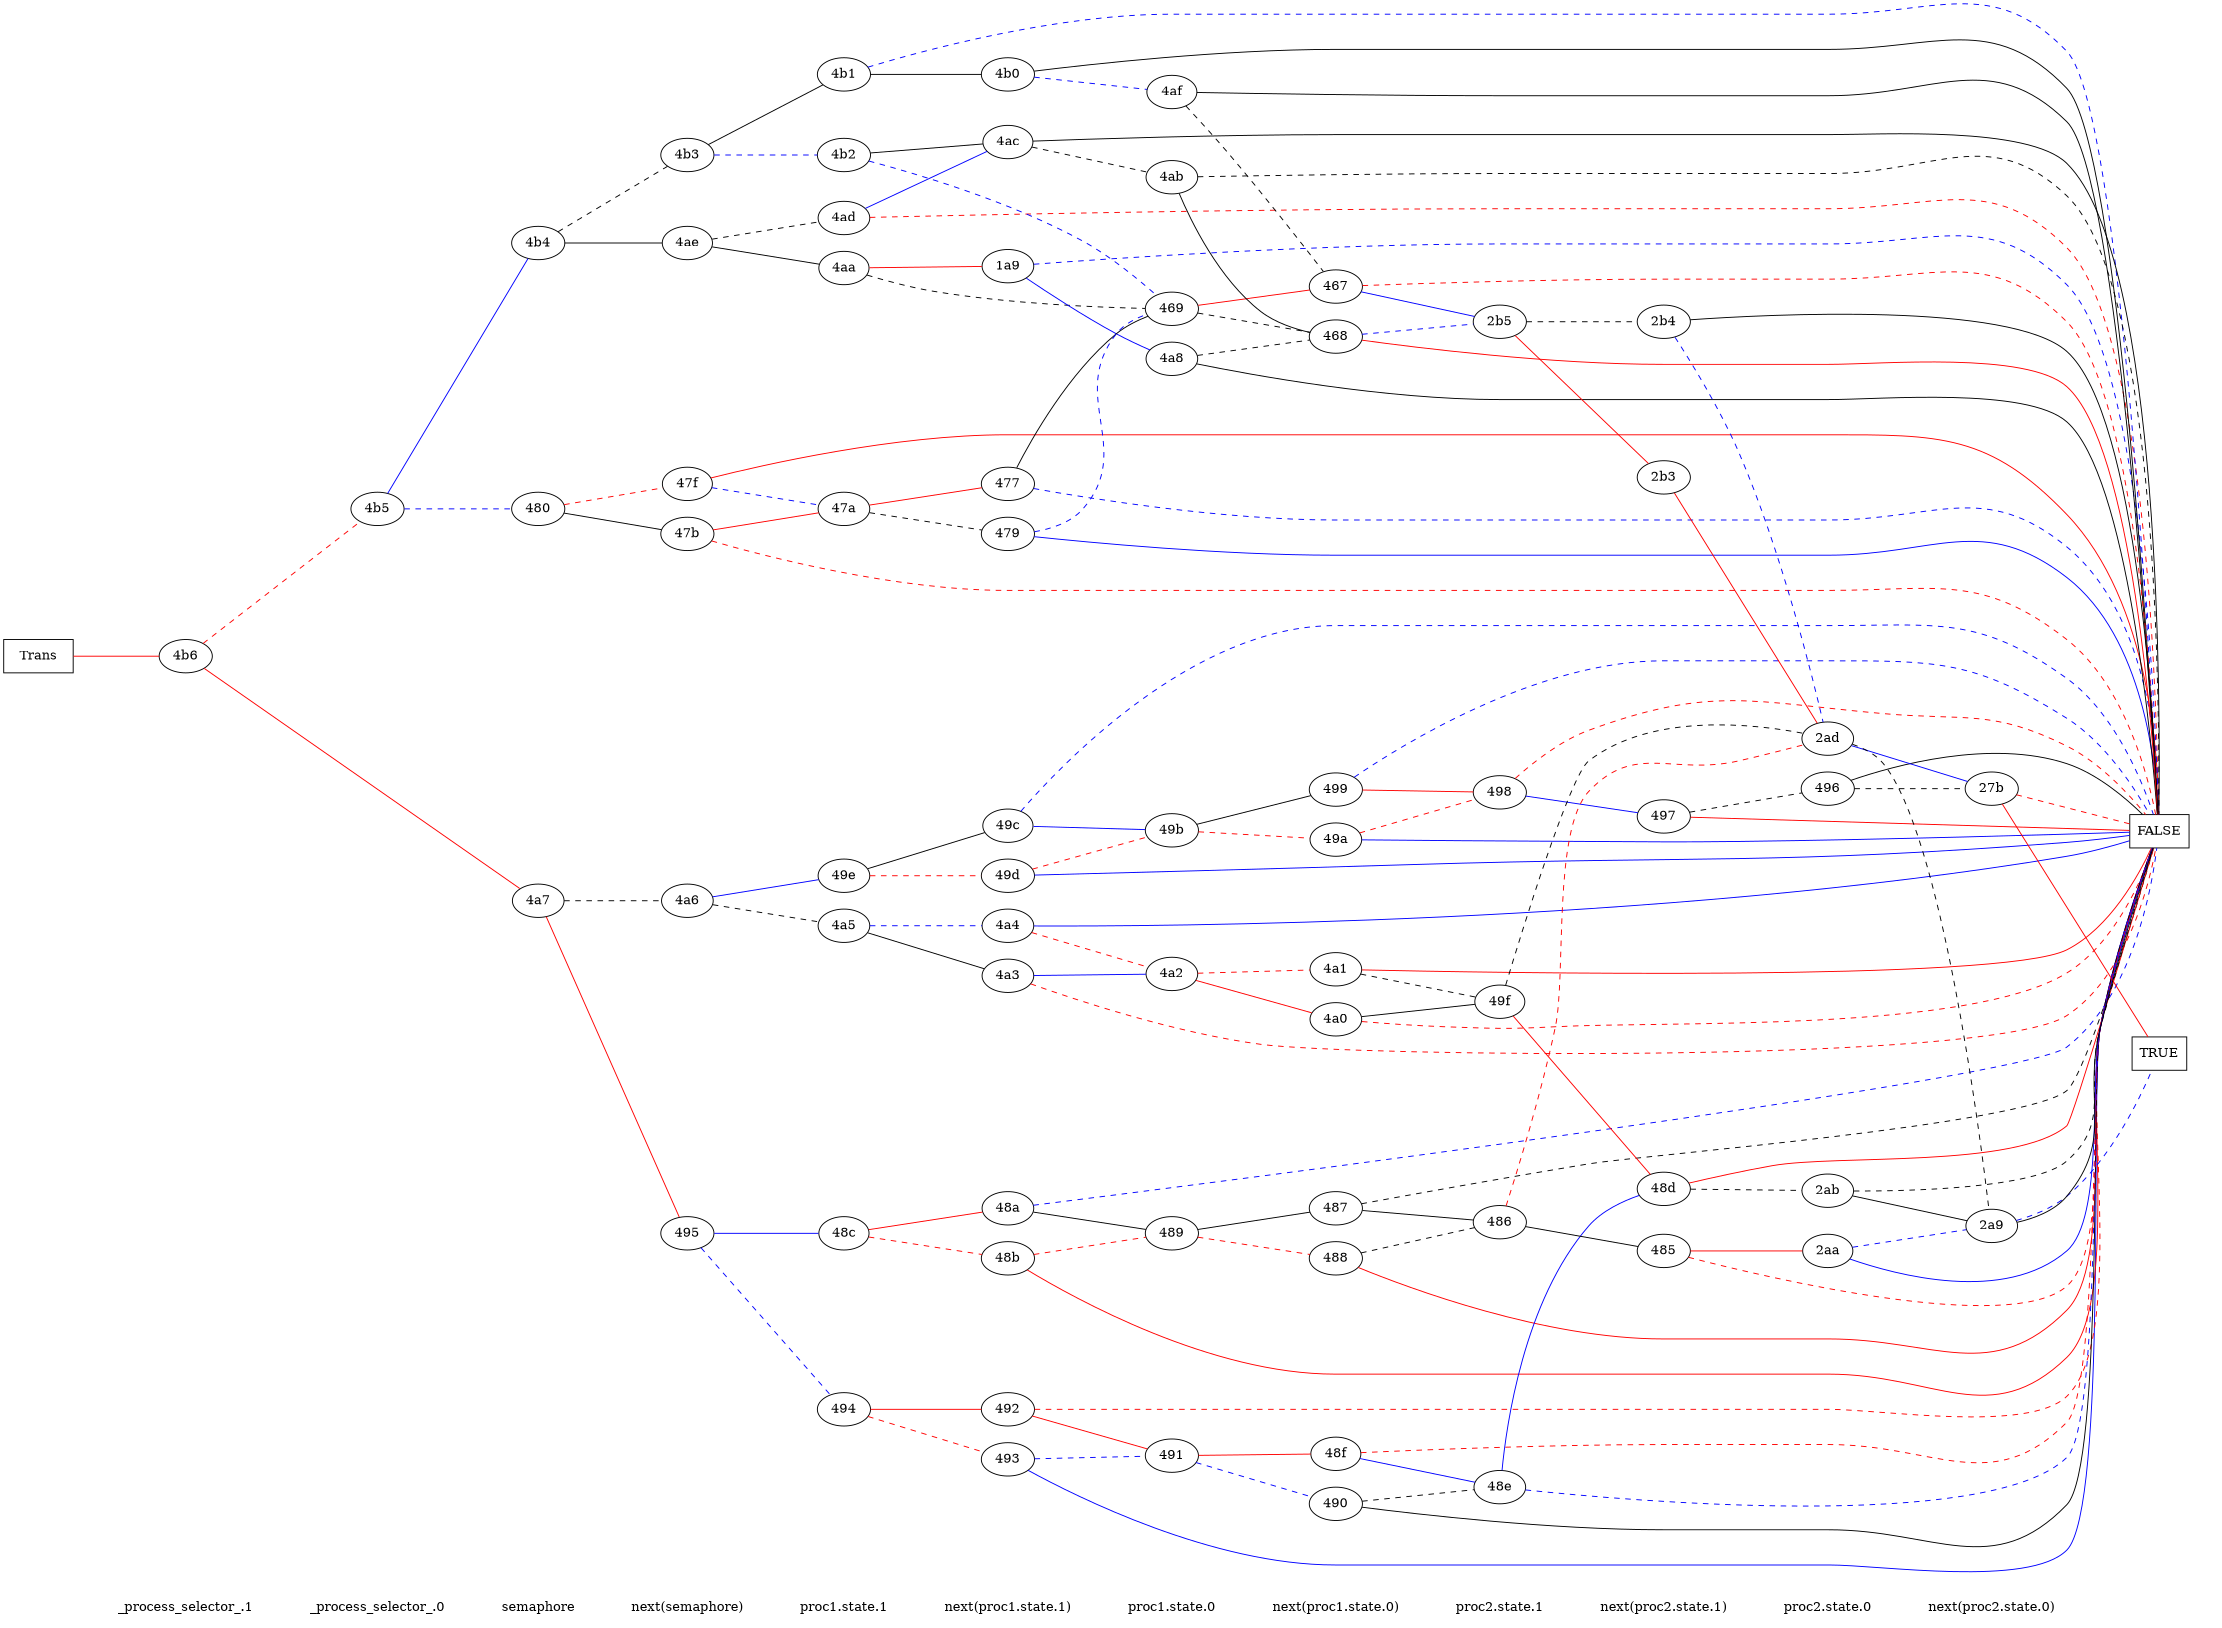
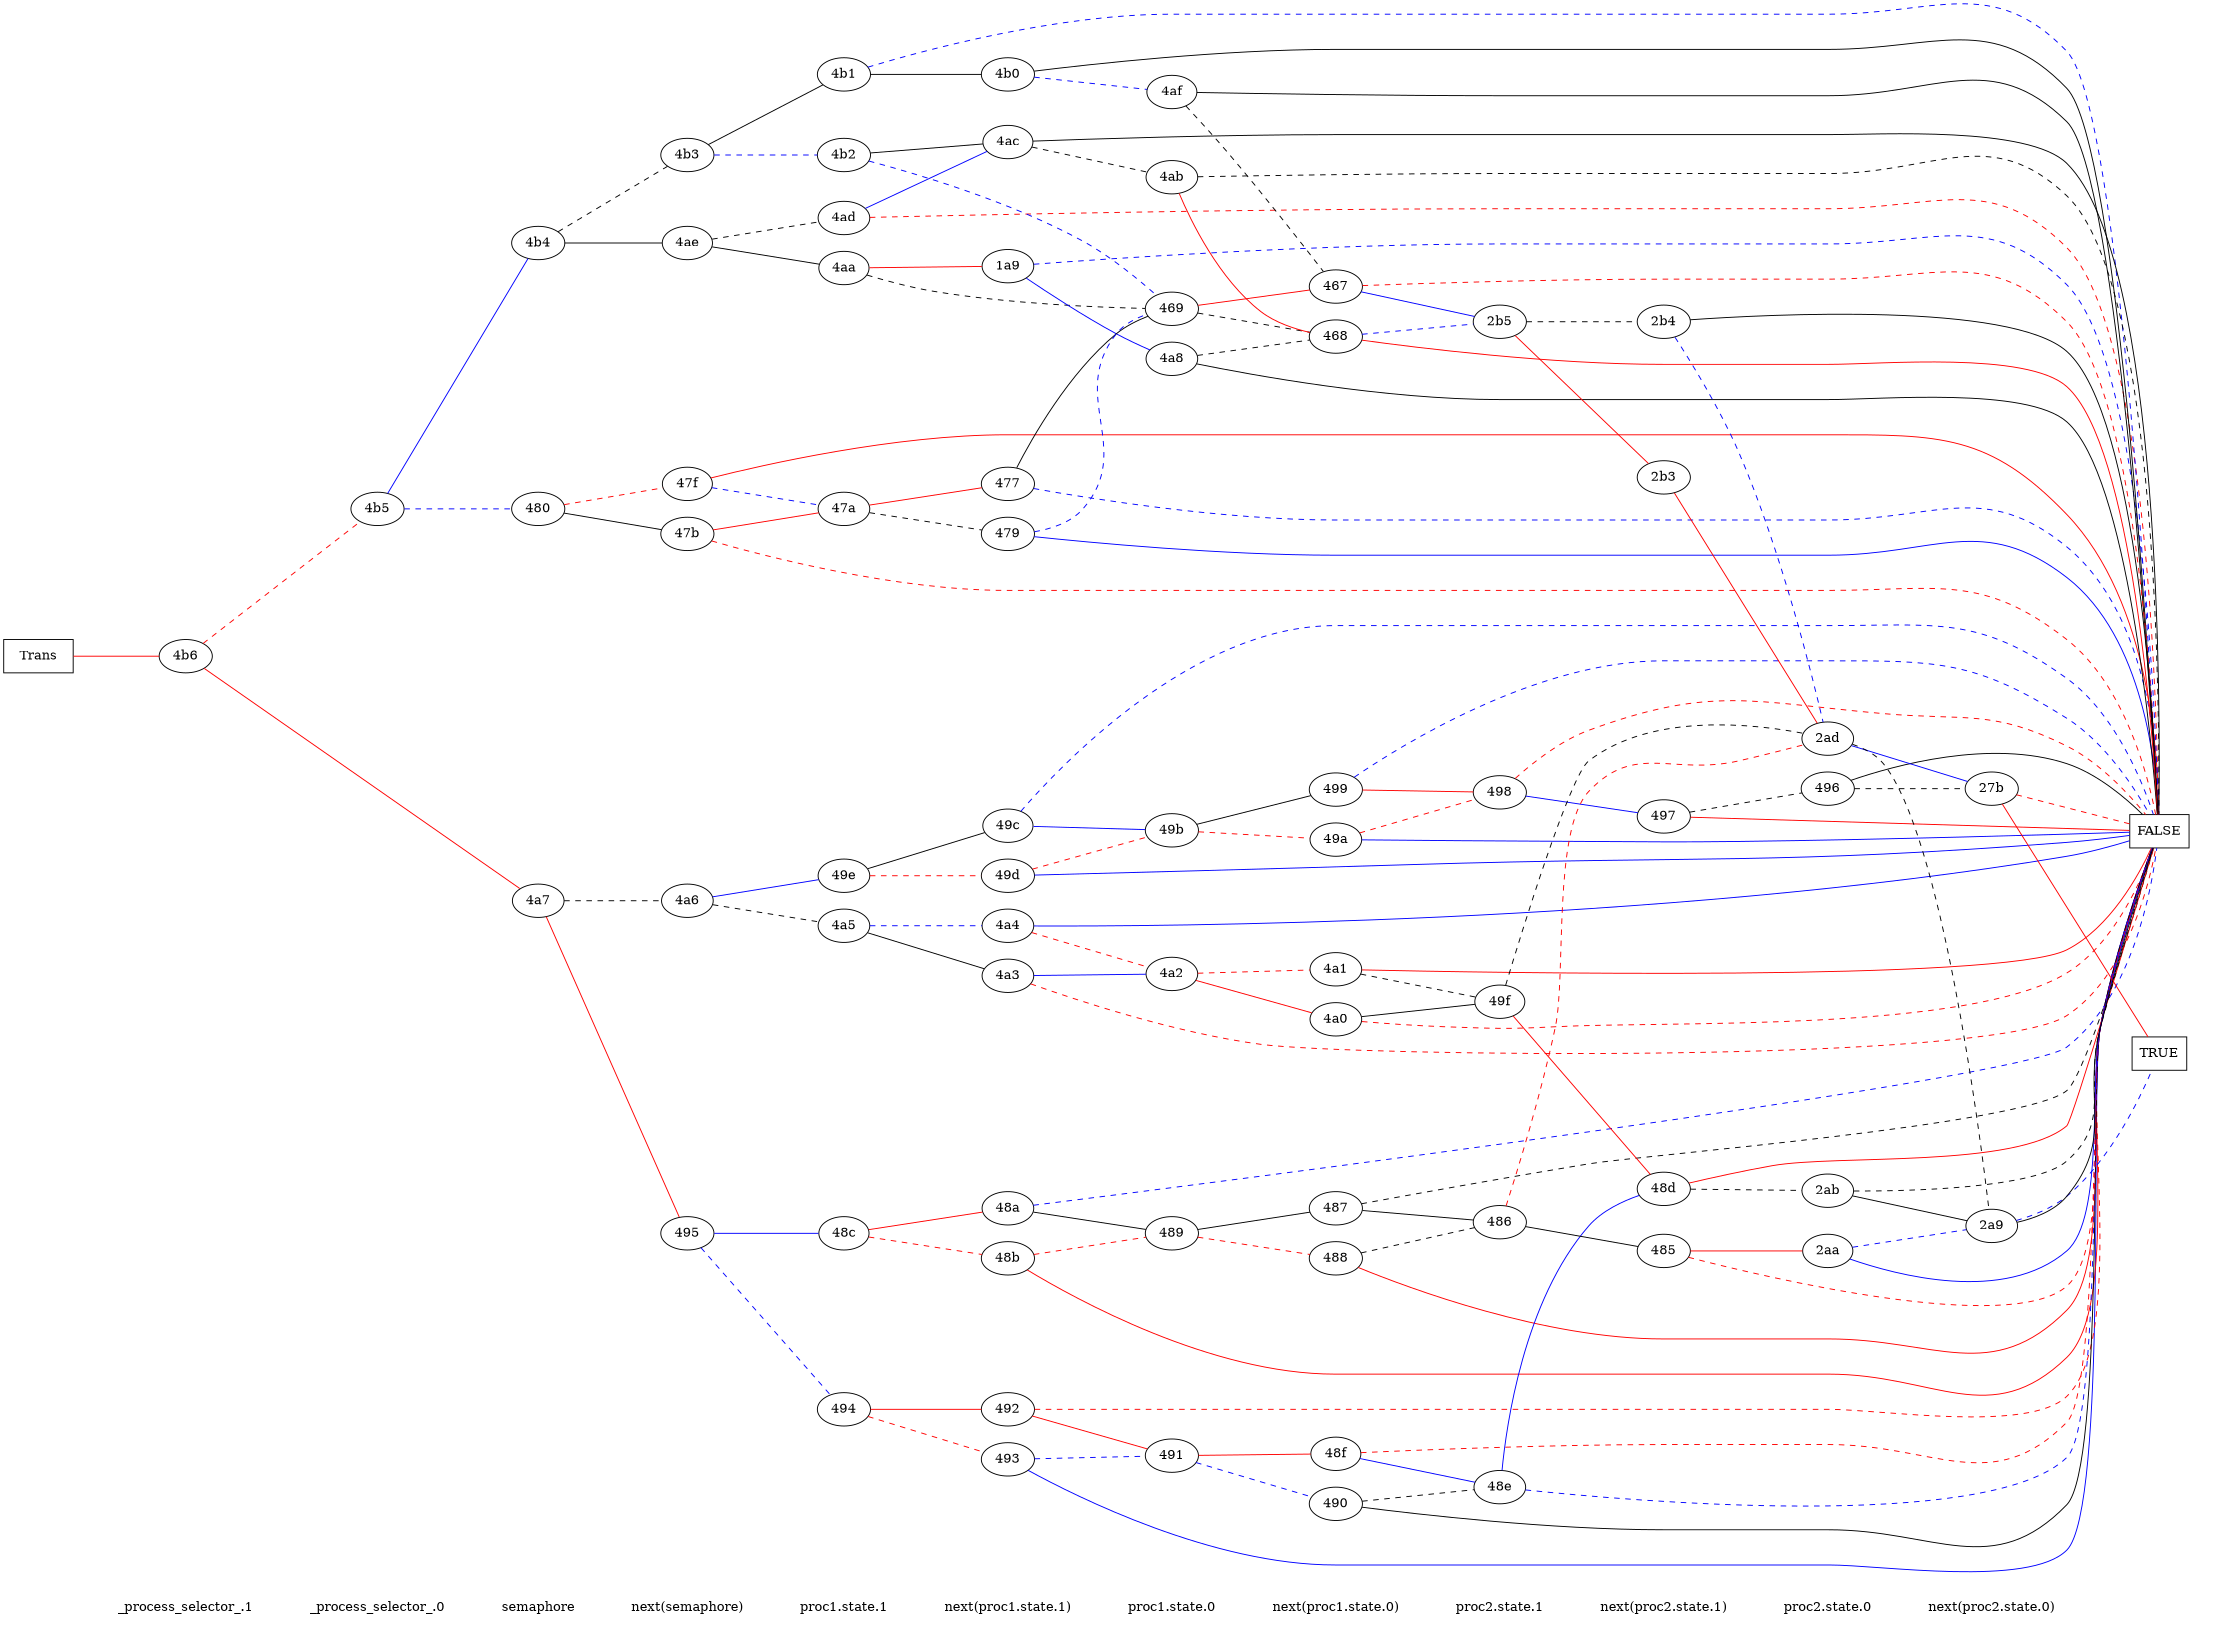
(1229, 279) -> (1229, 279)
